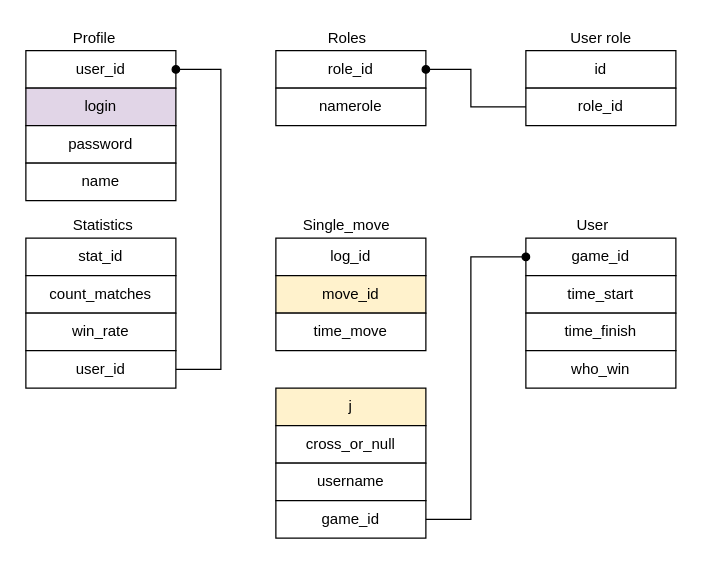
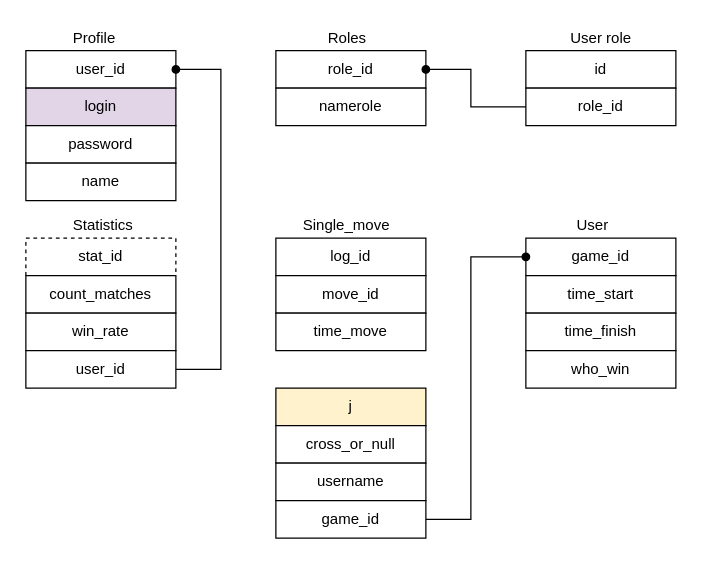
(101, 257) -> (101, 257)
(351, 294) -> (351, 294)
